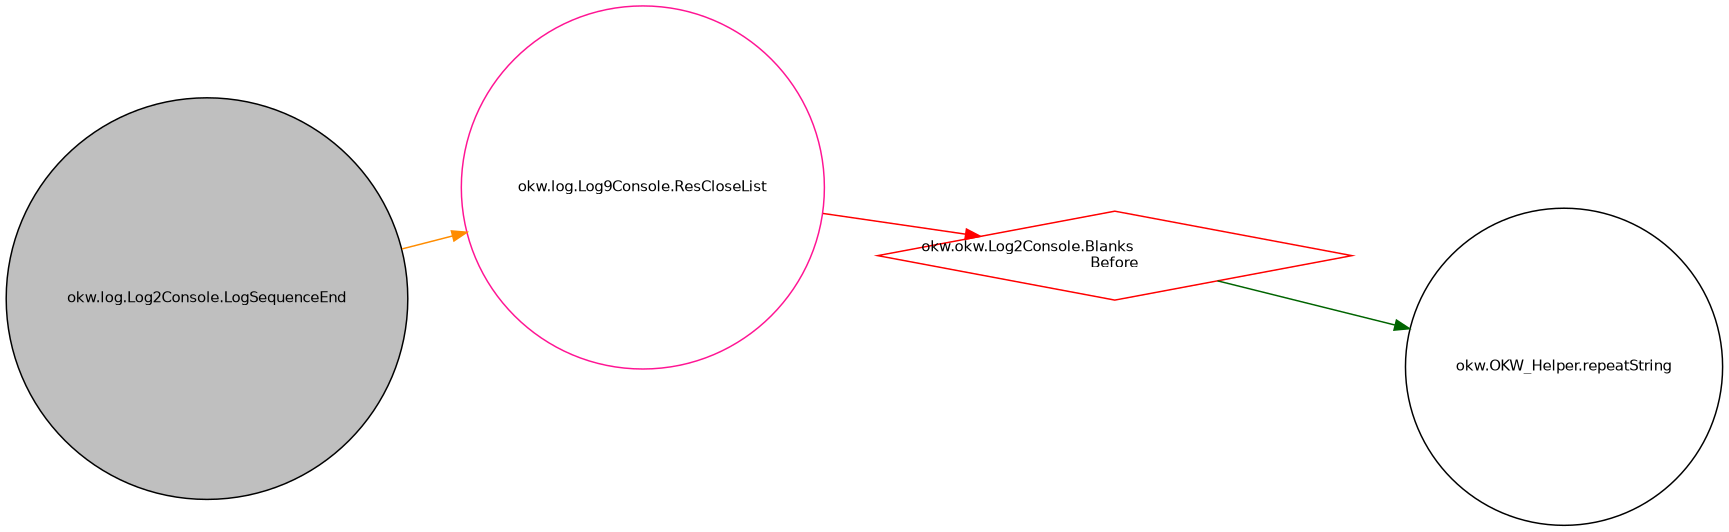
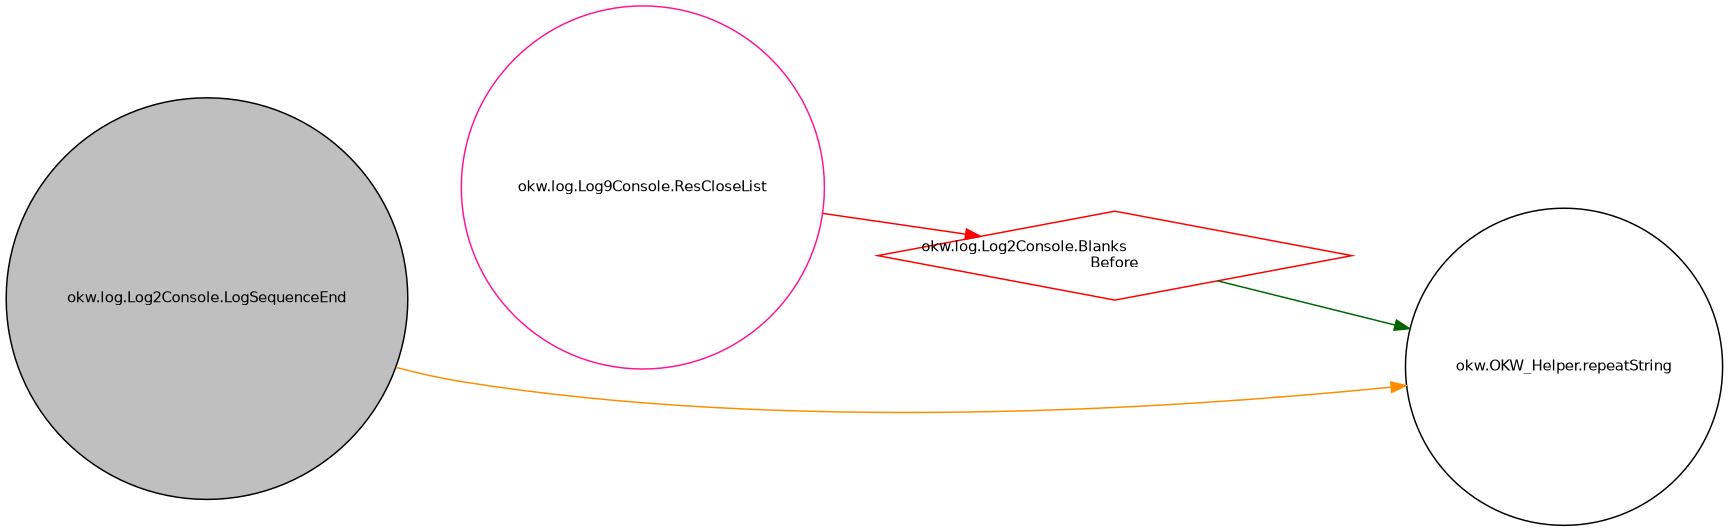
(427, 242) -> (892, 412)
(1115, 256) -> (1115, 256)
